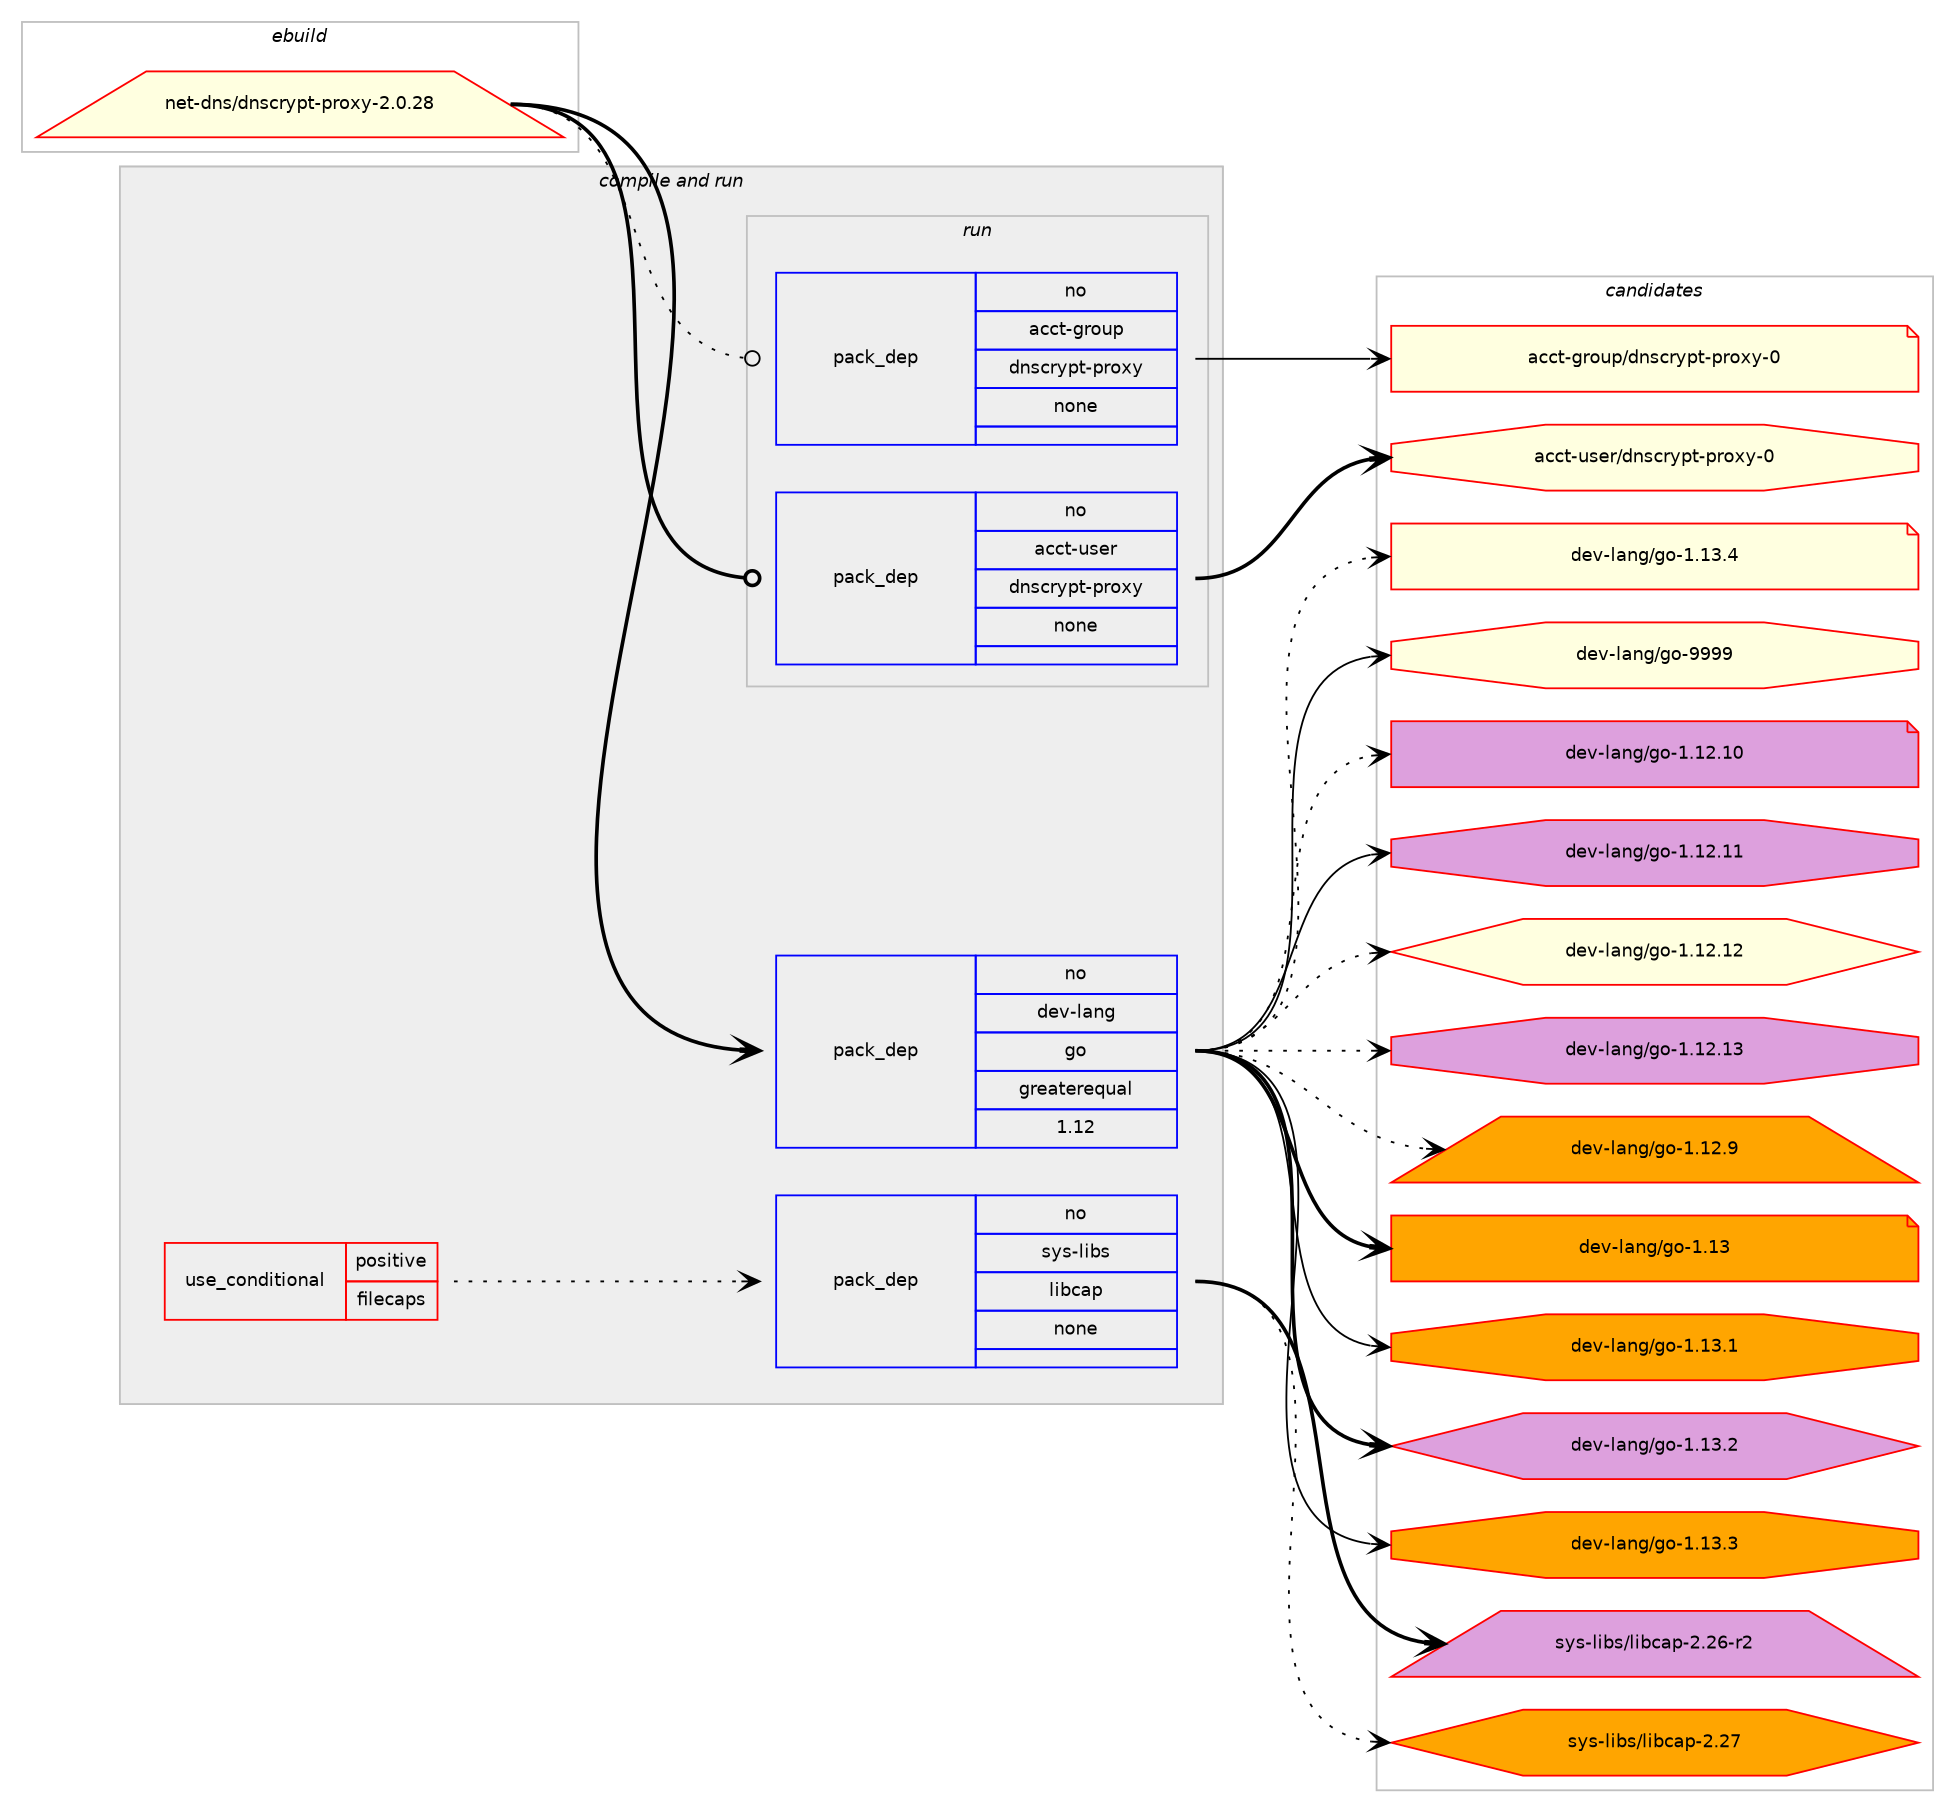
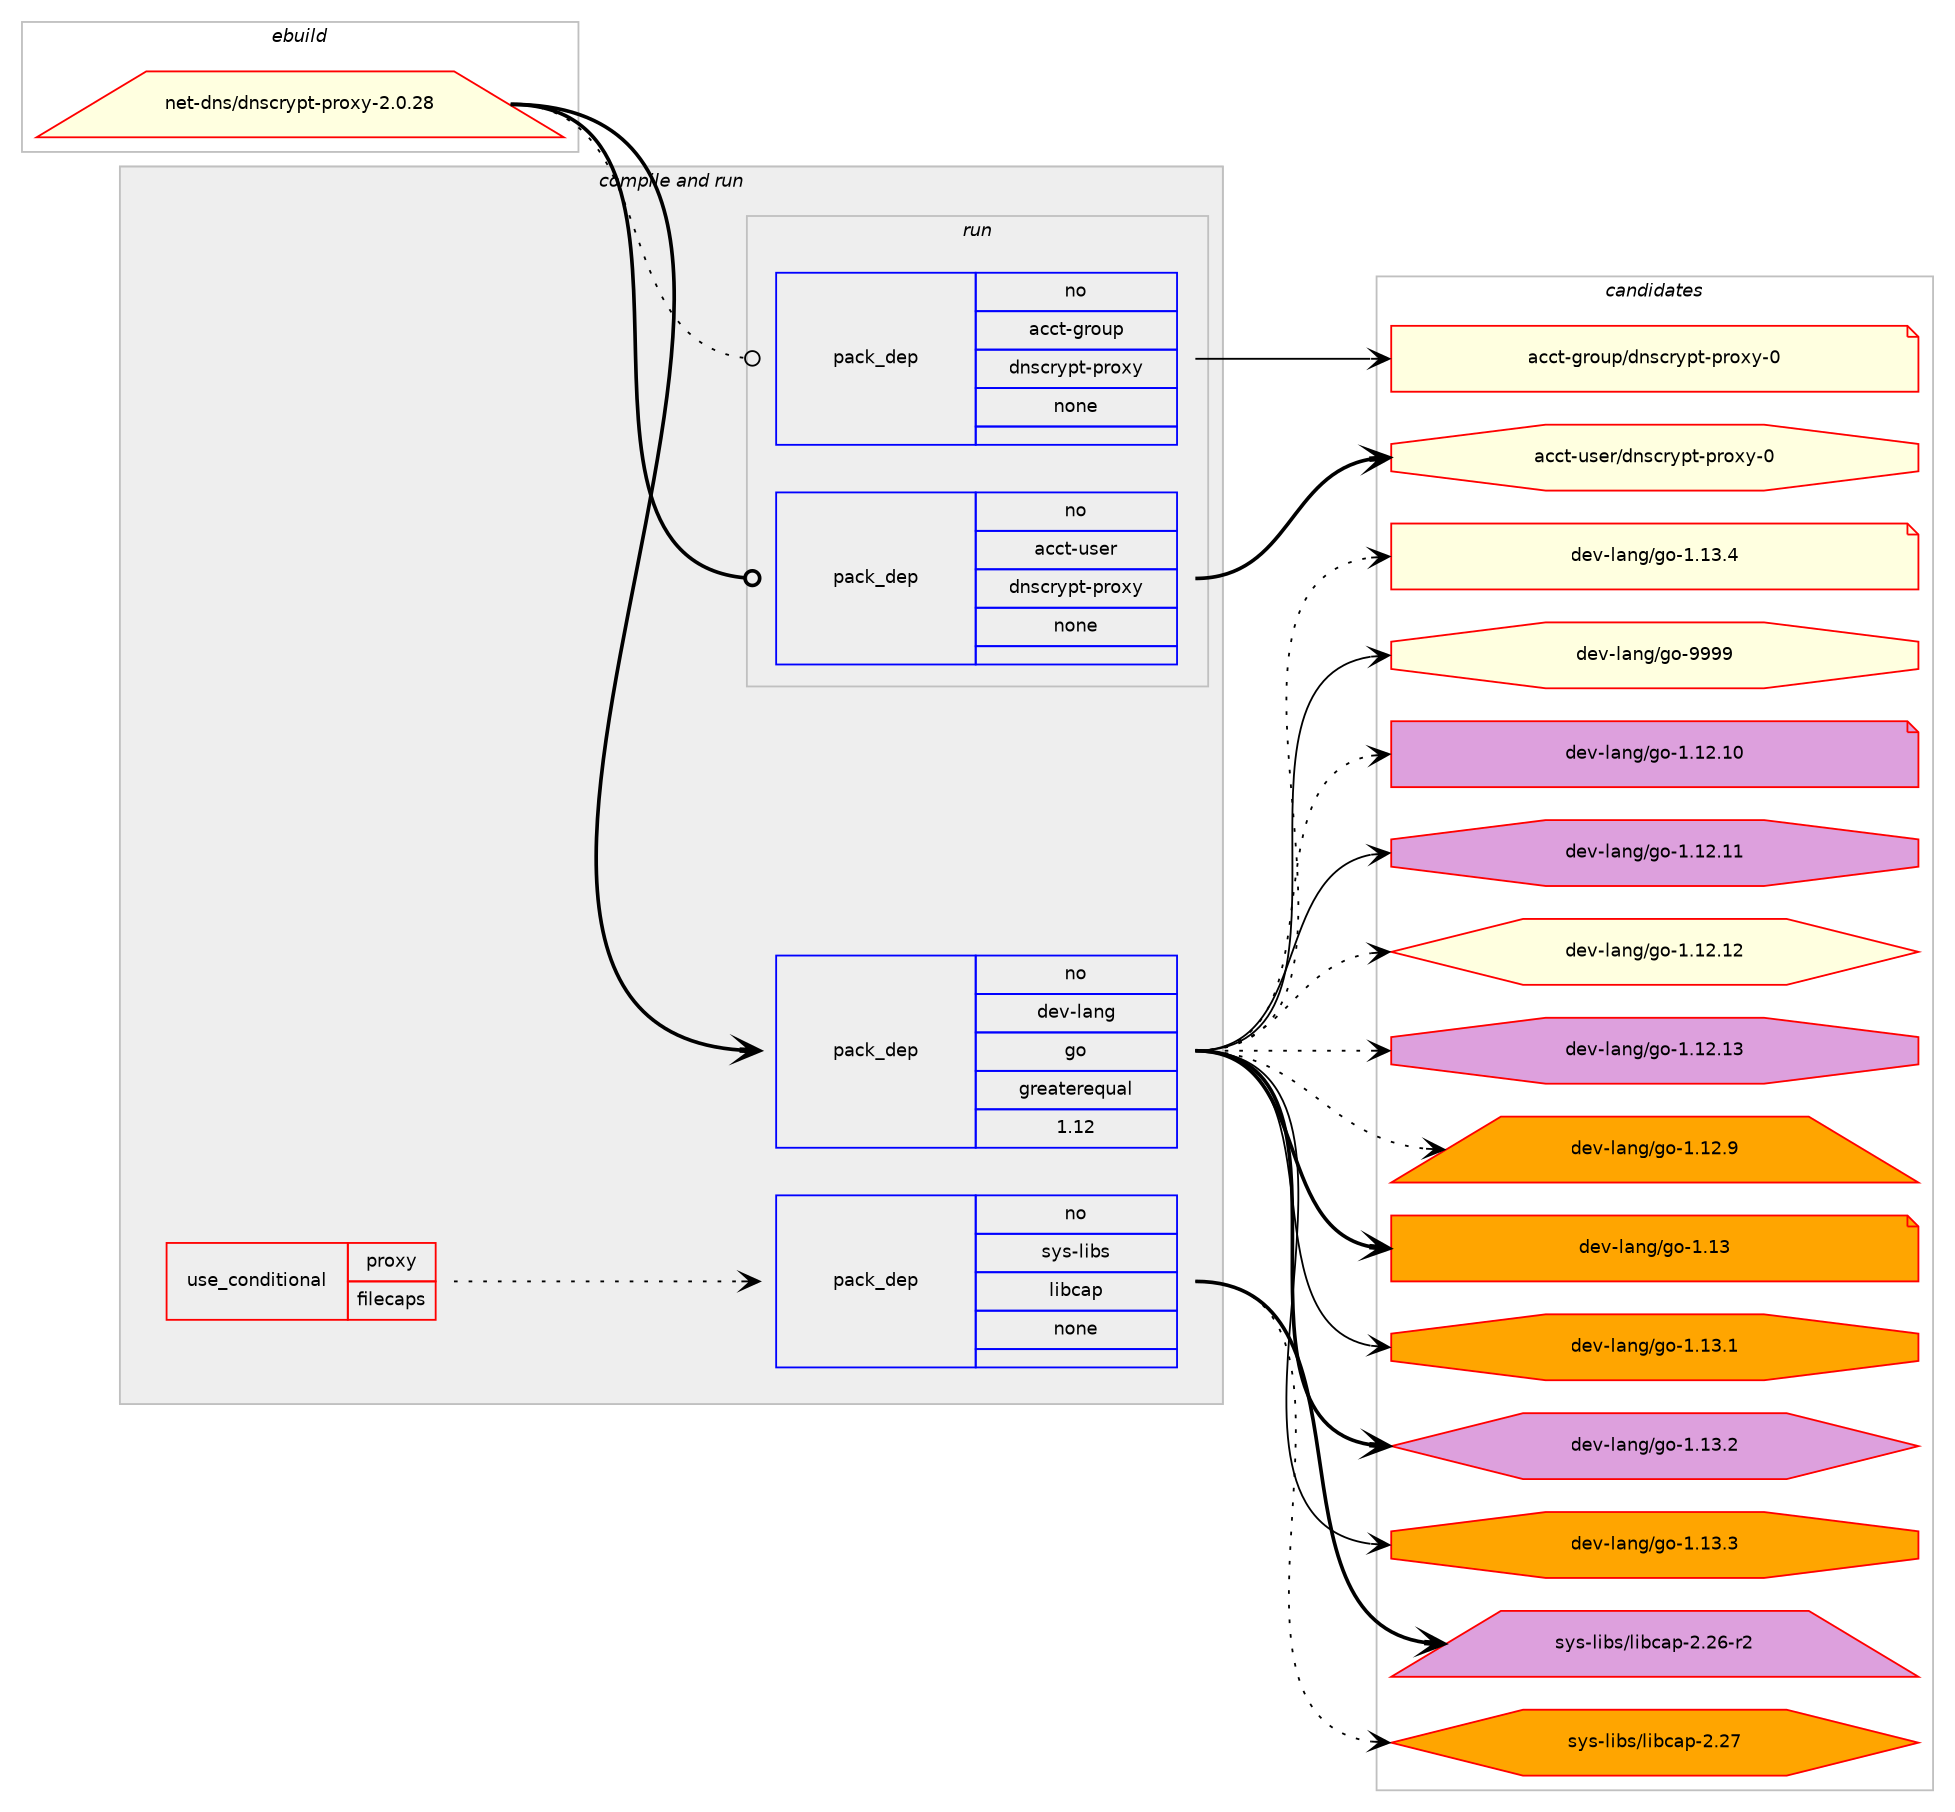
(392, 1261) -> (392, 1261)
